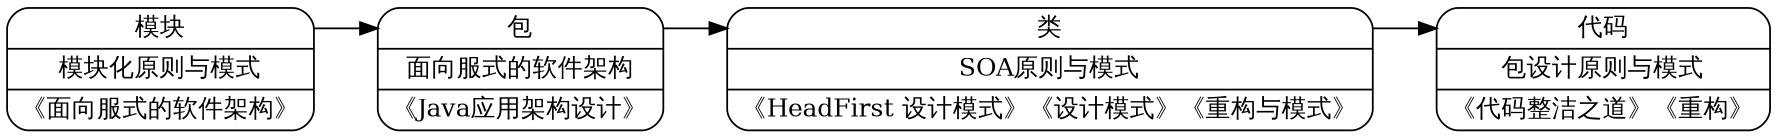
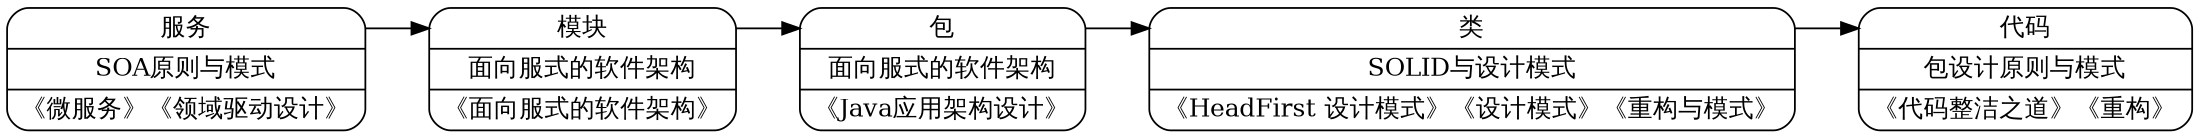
(161, 68) -> (583, 68)
(1050, 68) -> (1472, 68)
none -> (186, 69)
